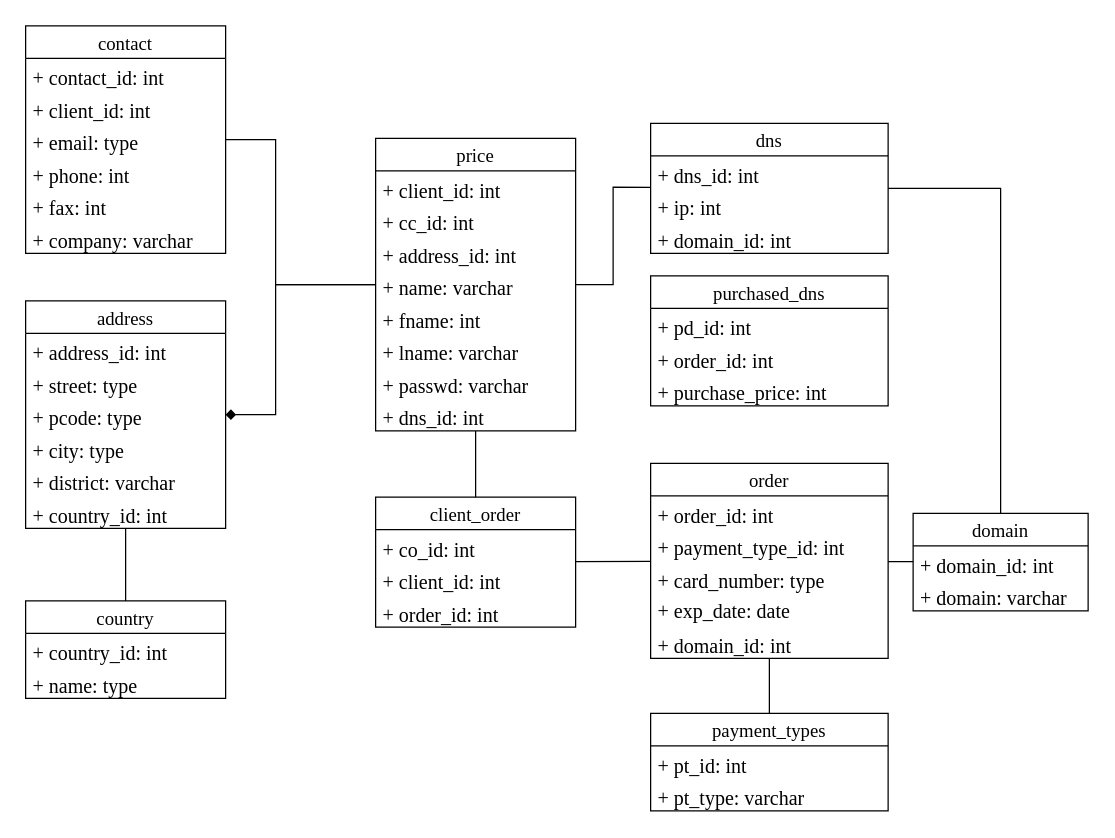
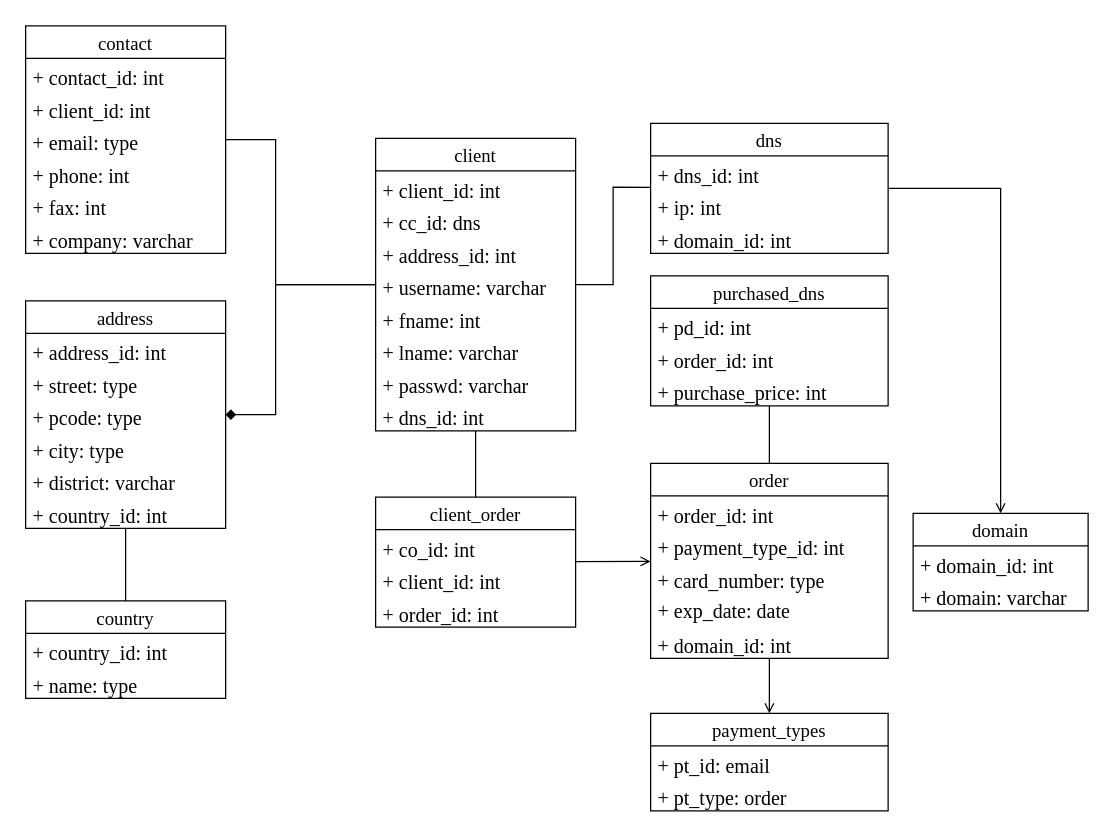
(475, 156) -> (475, 156)
(437, 223) -> (439, 223)
(459, 288) -> (481, 288)
none -> (769, 434)
(1001, 507) -> (1001, 506)
(646, 561) -> (645, 561)
(900, 561) -> none
(769, 707) -> (769, 707)
(712, 766) -> (720, 766)
(751, 798) -> (739, 798)
